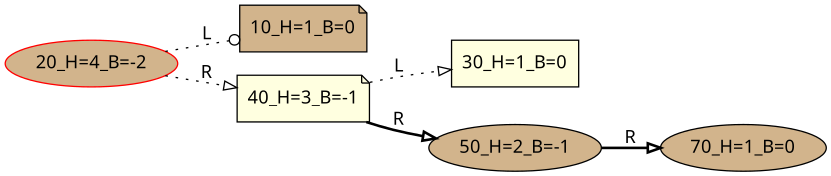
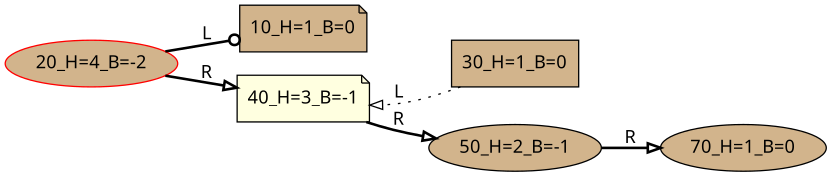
(197, 46) -> (197, 46)
(515, 64) -> (515, 64)
(404, 76) -> (422, 99)
(195, 81) -> (195, 81)
